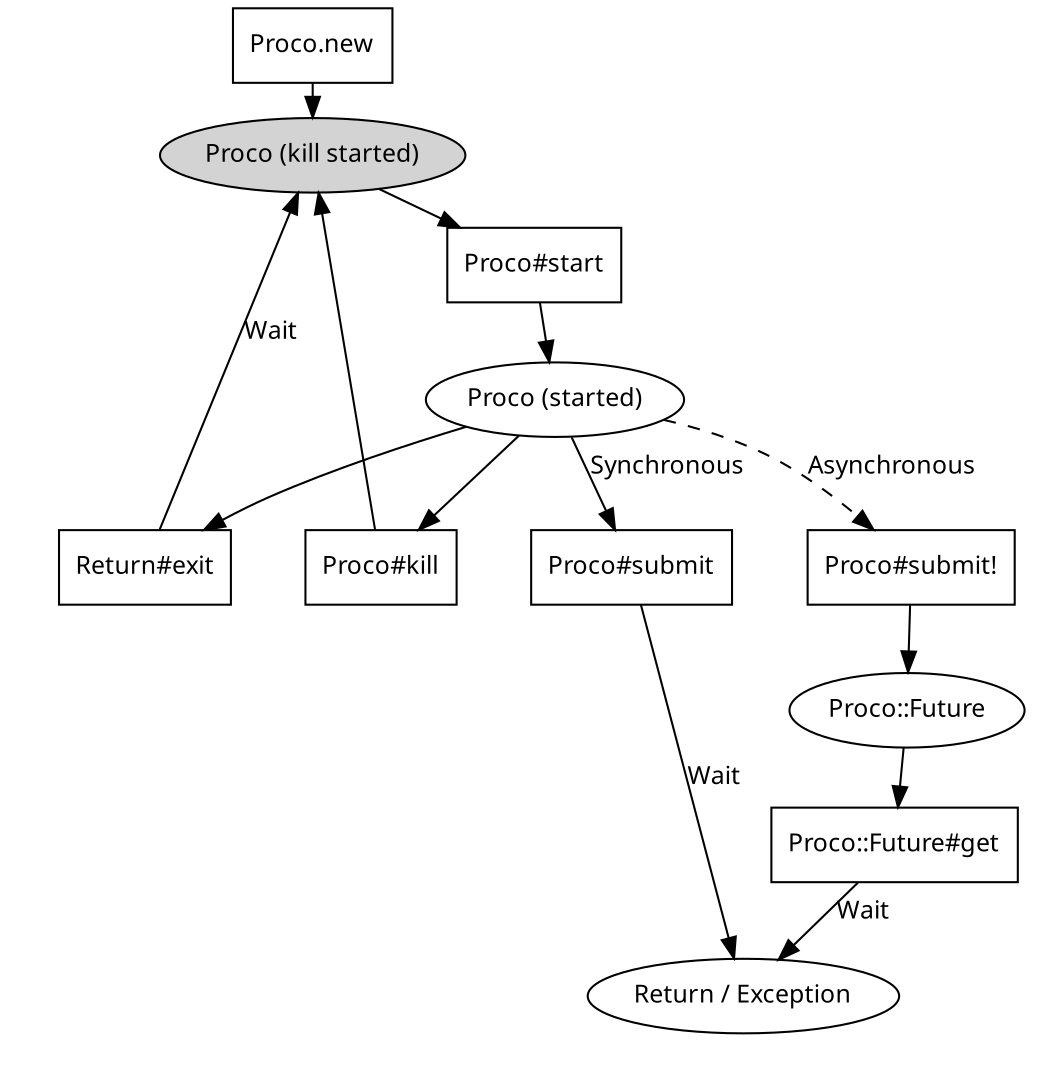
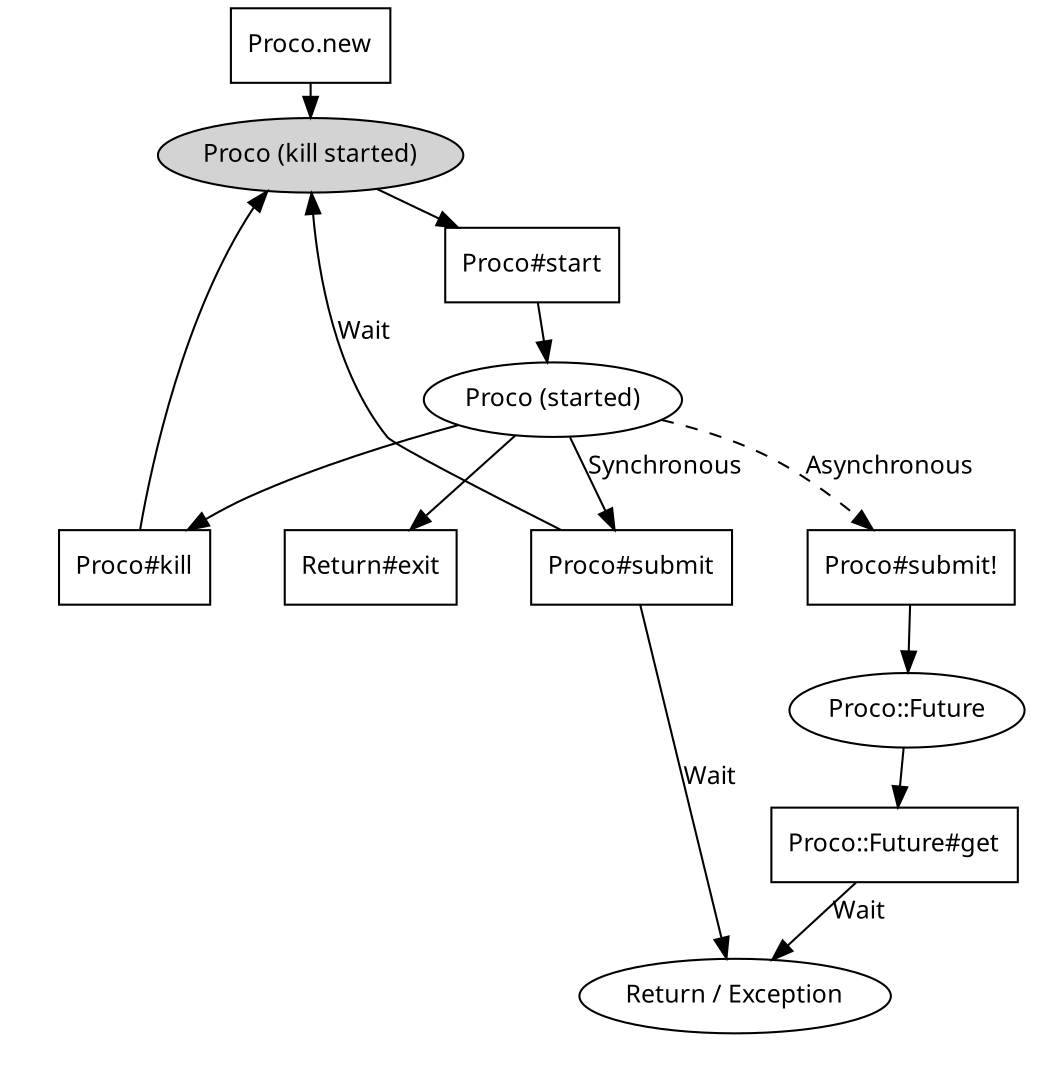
(225, 371) -> (375, 420)
